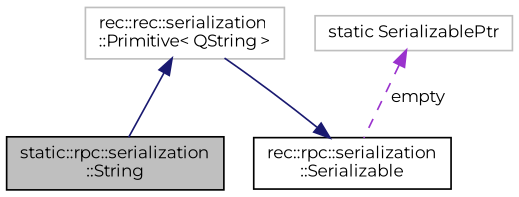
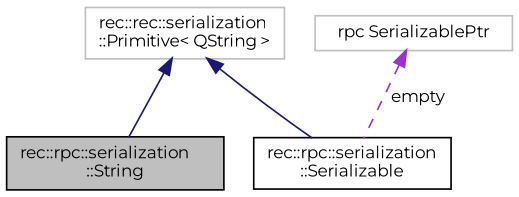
(414, 33) -> (414, 33)
(271, 92) -> (266, 104)
(115, 163) -> (115, 163)
